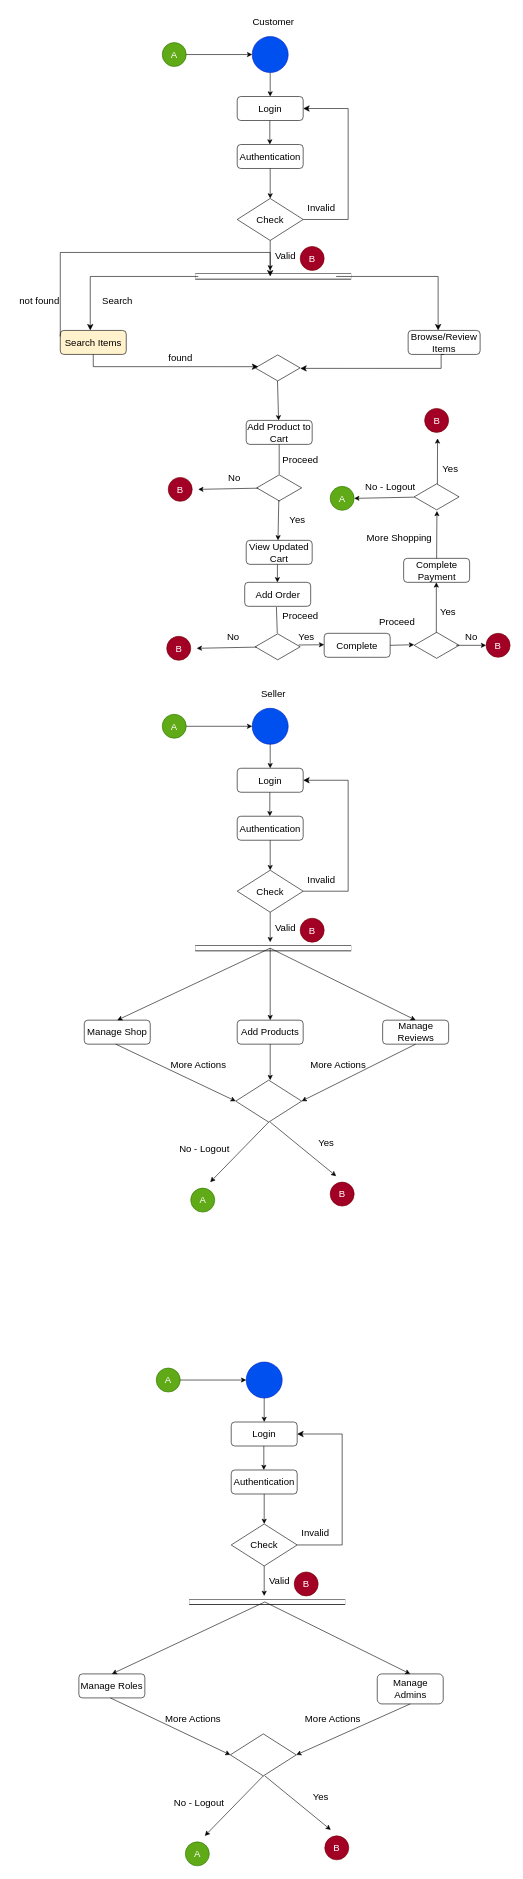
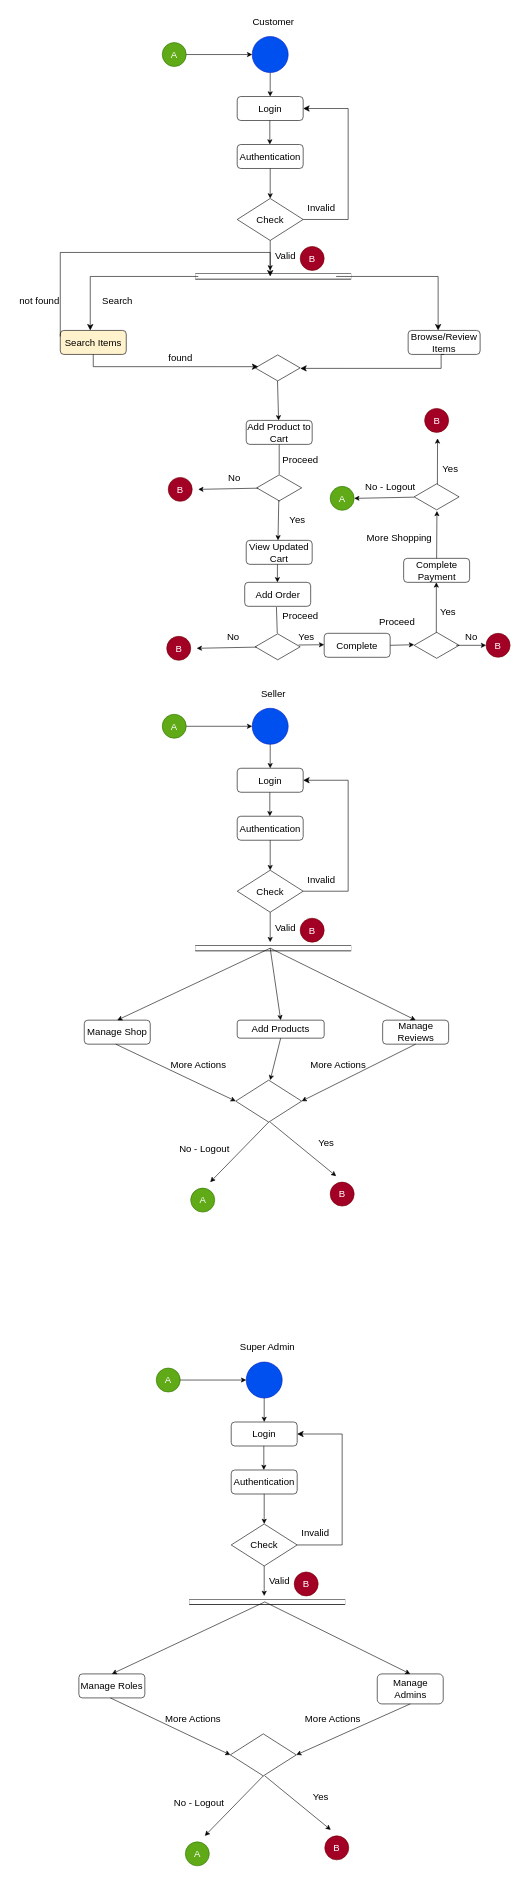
(270, 1032) -> (281, 1029)
none -> (267, 1347)
